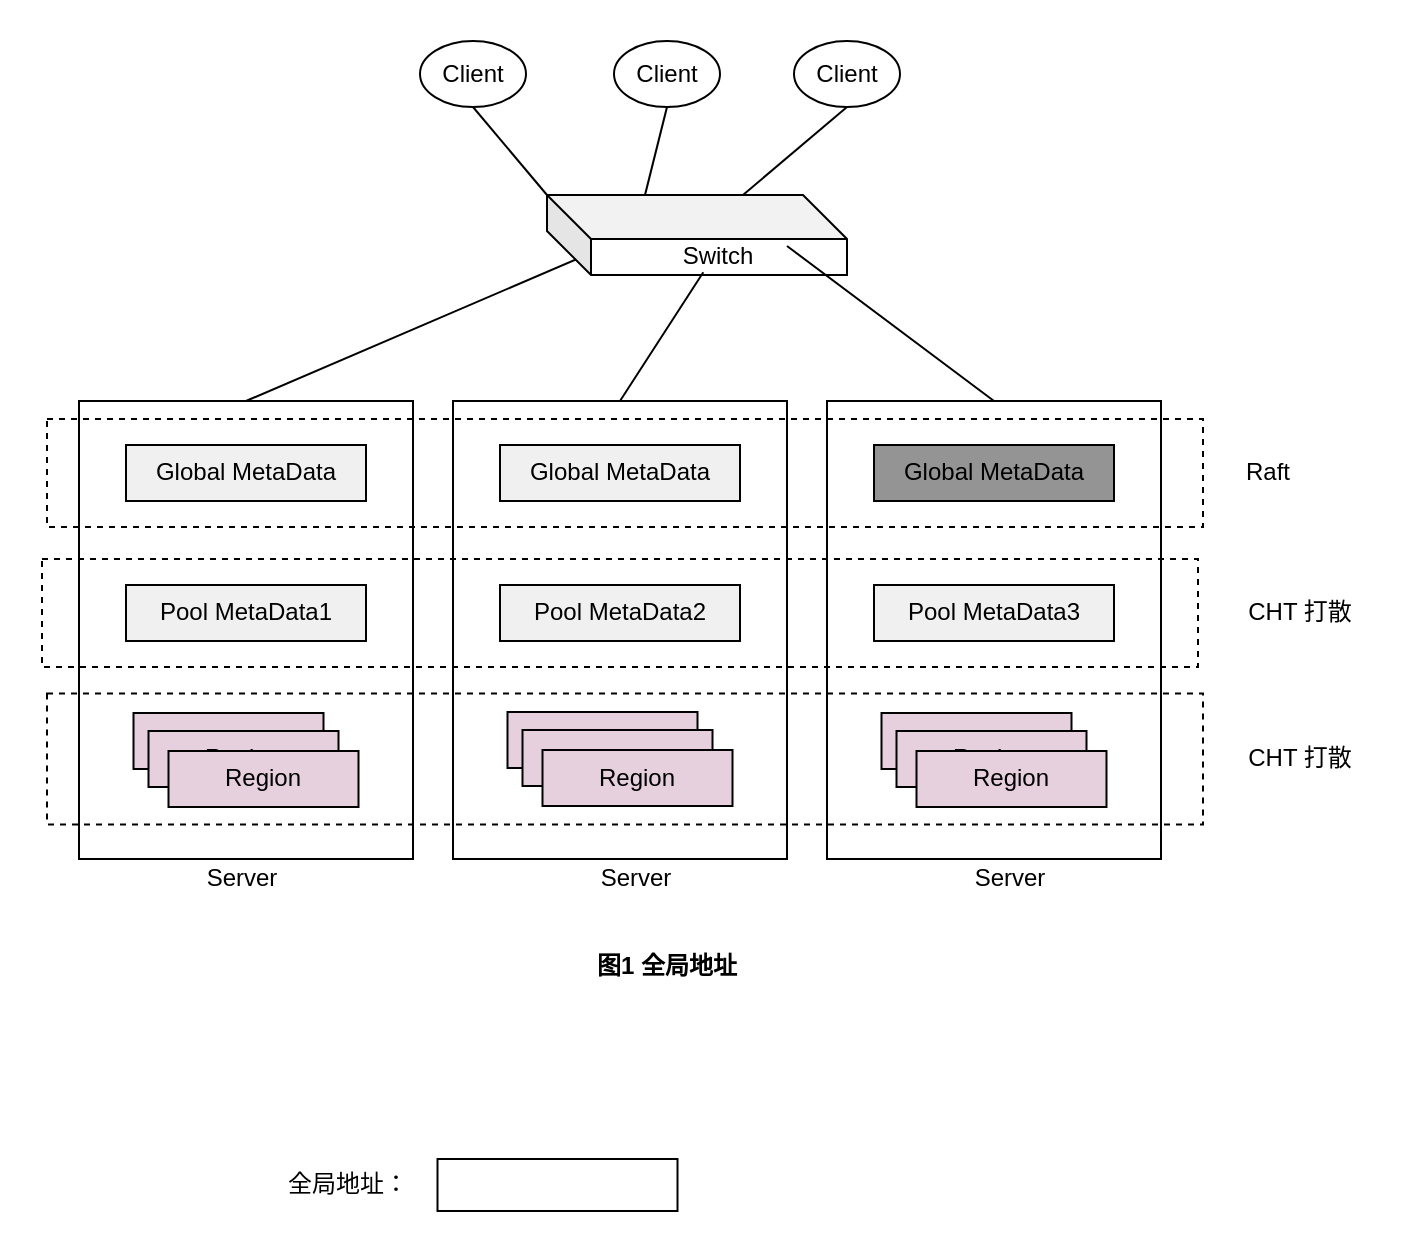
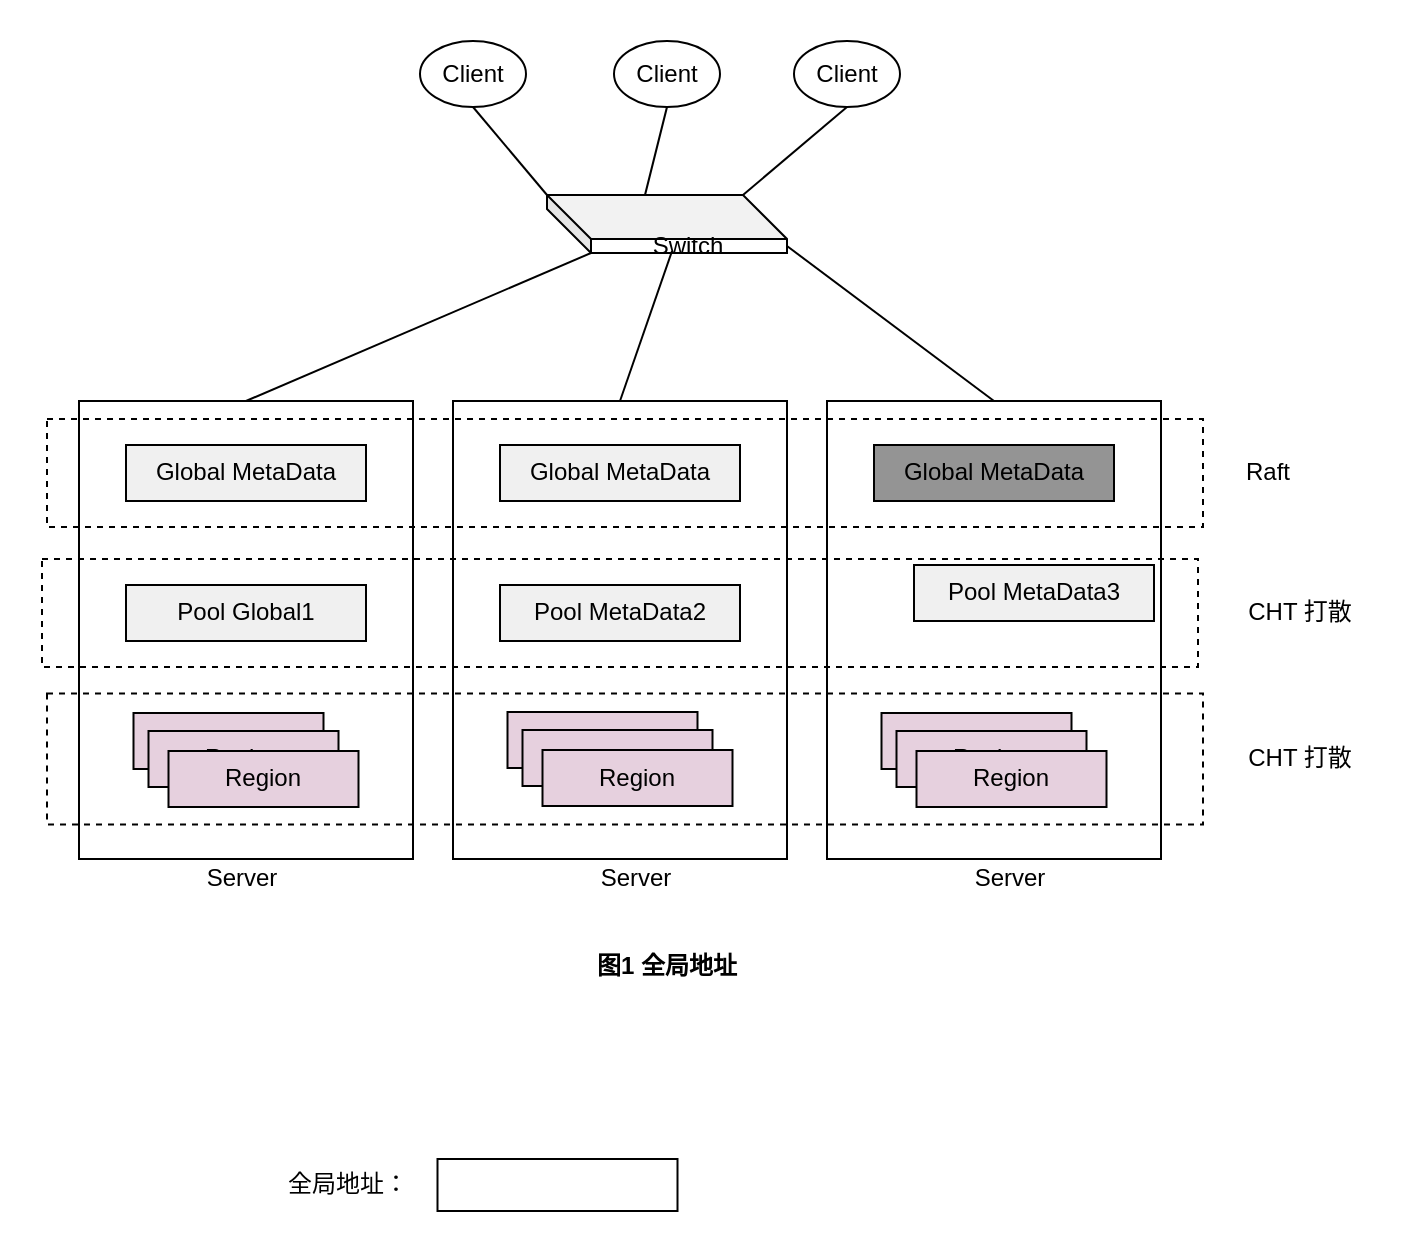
(697, 235) -> (667, 224)
(247, 613) -> (247, 613)
(994, 613) -> (1034, 593)
